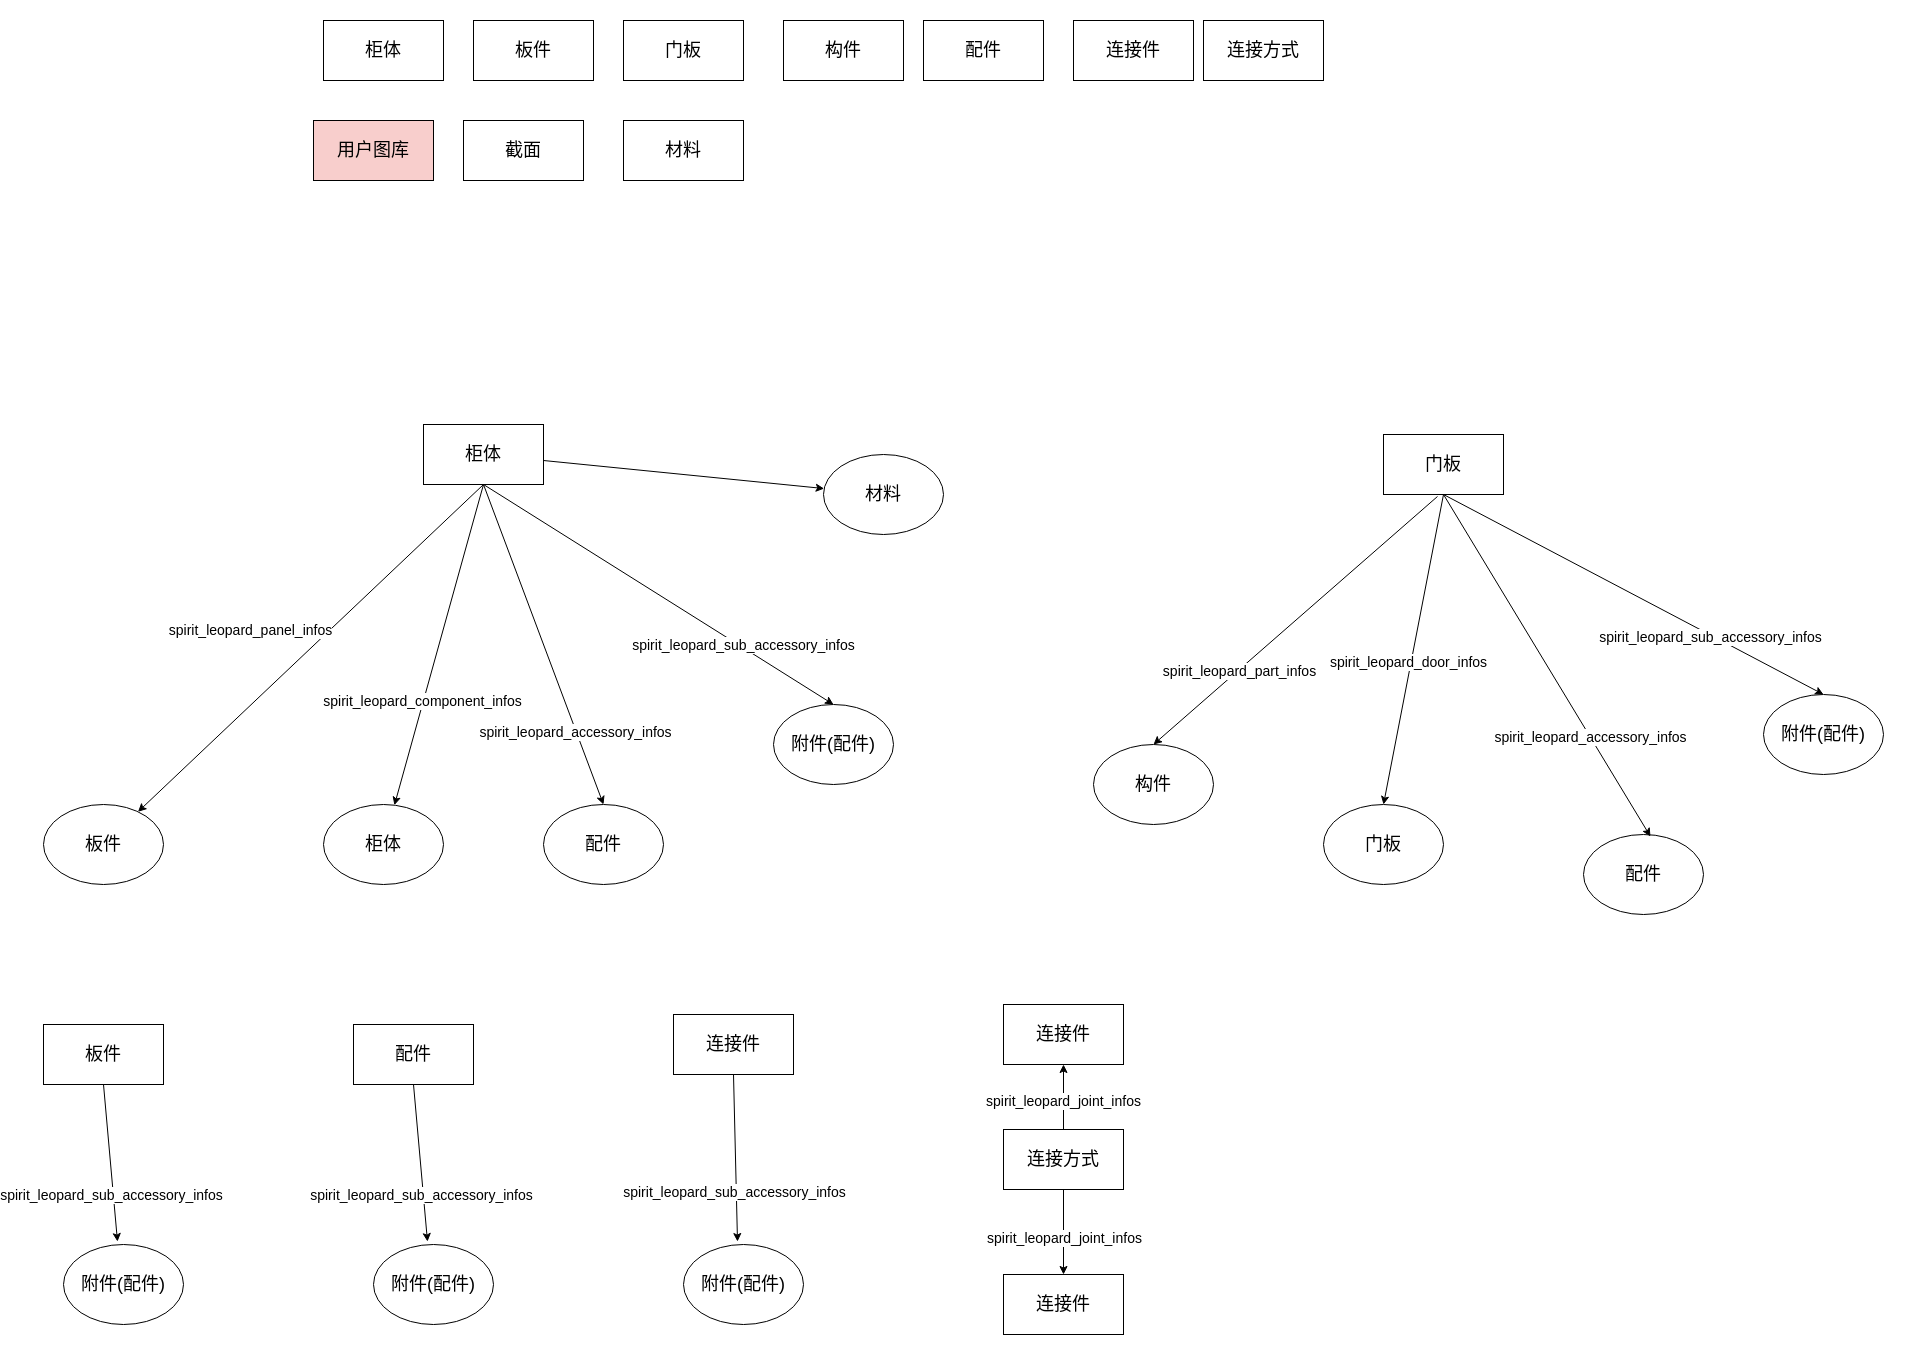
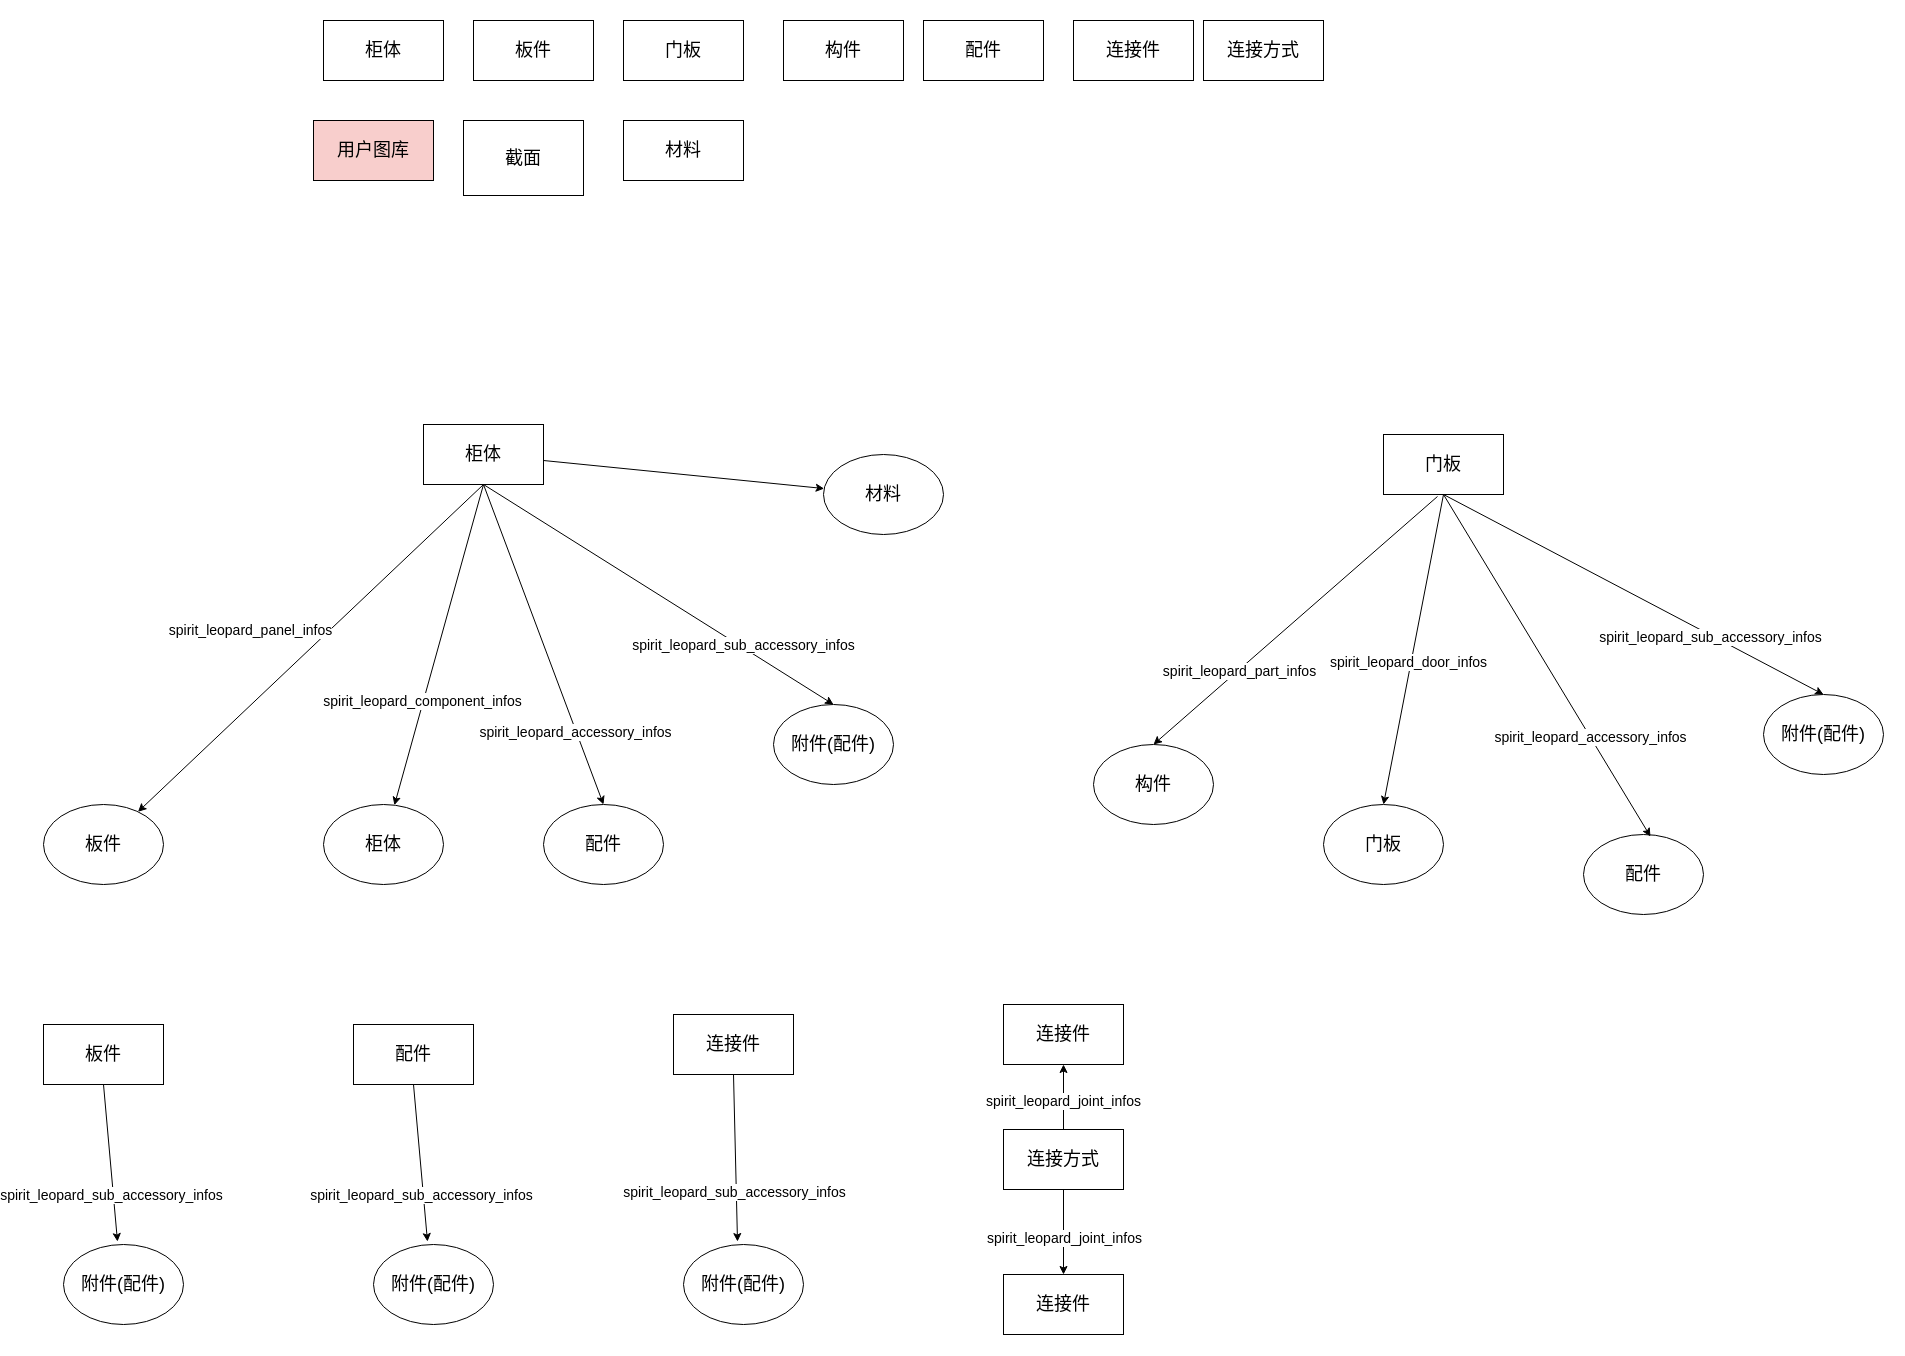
(524, 151) -> (524, 158)
